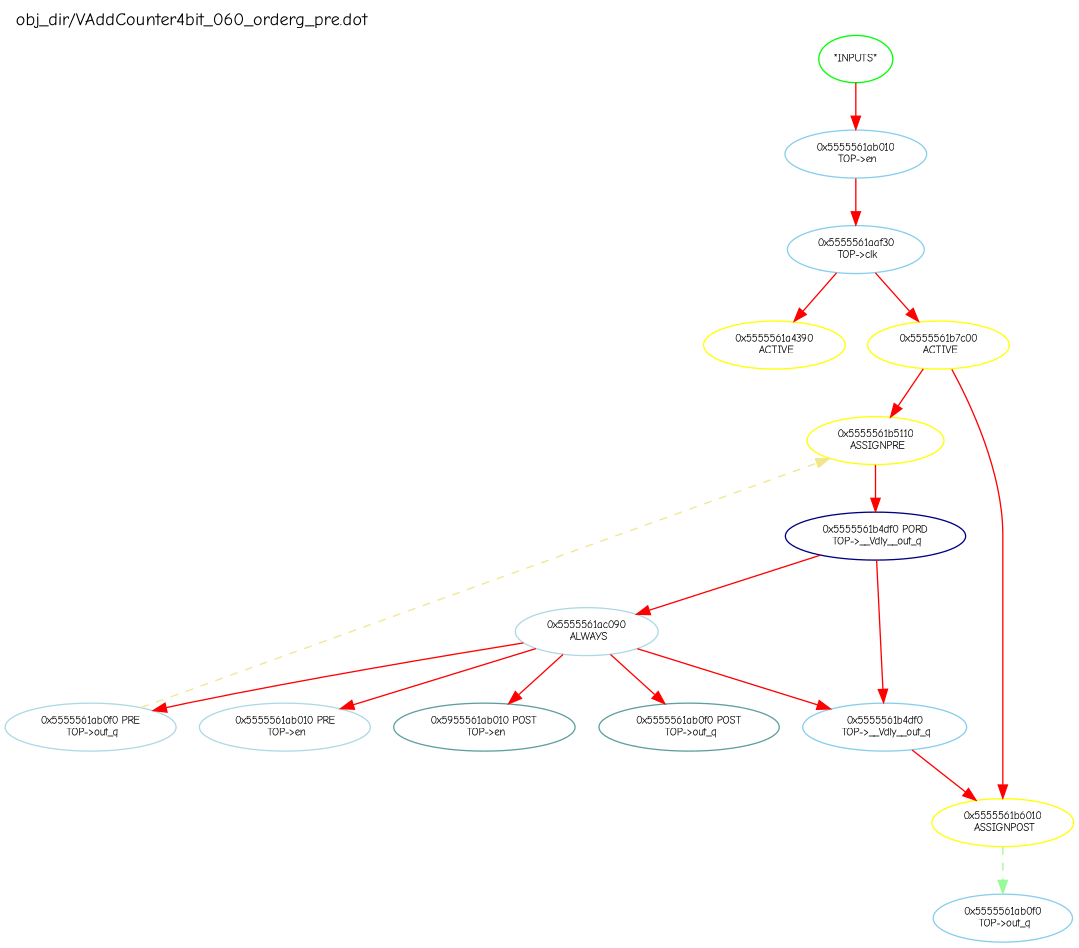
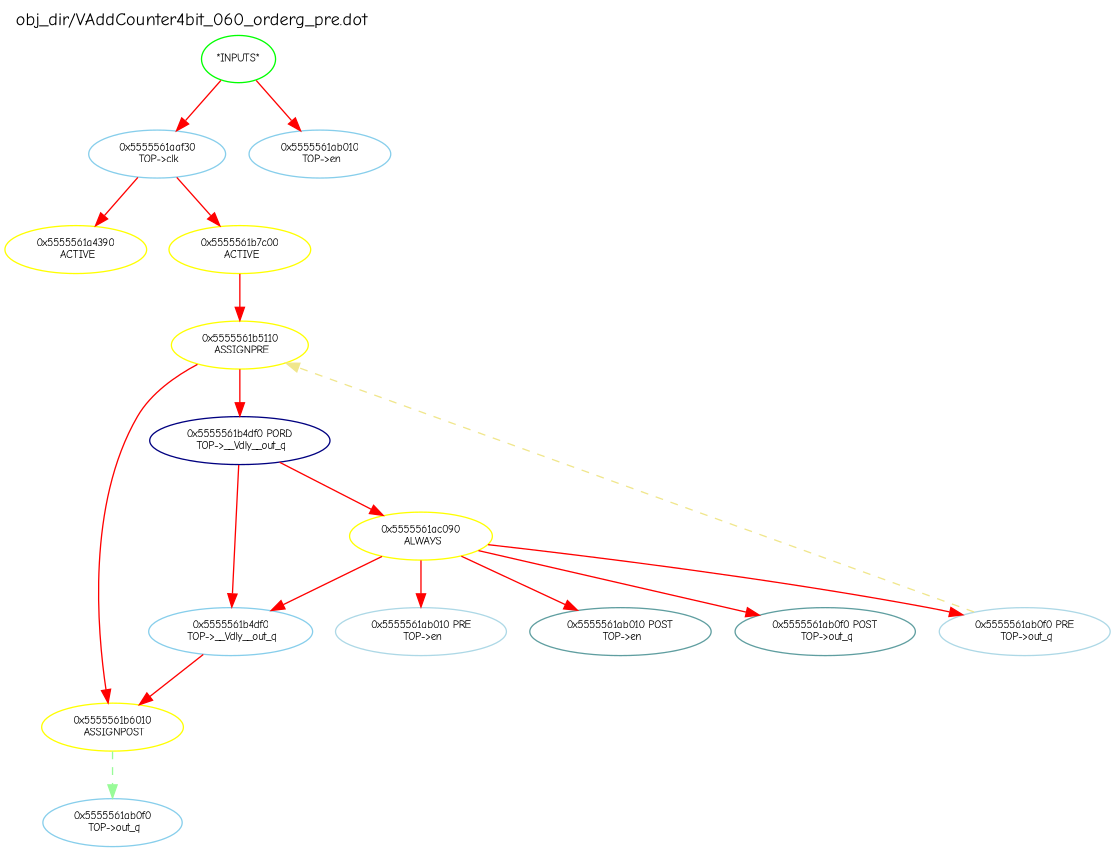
(856, 195) -> (203, 101)
(1003, 572) -> (106, 510)
(587, 632) -> (421, 536)
(484, 727) -> (620, 632)
